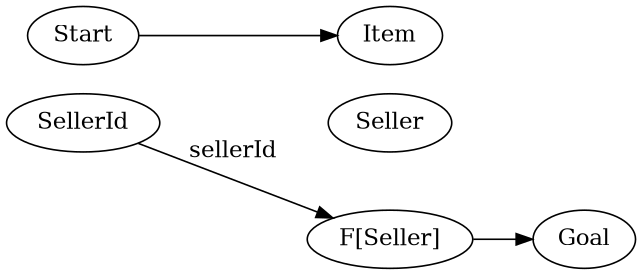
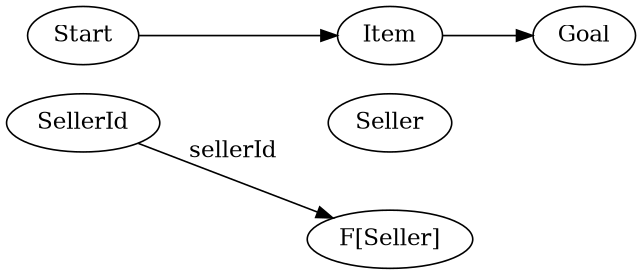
(495, 239) -> (480, 36)
